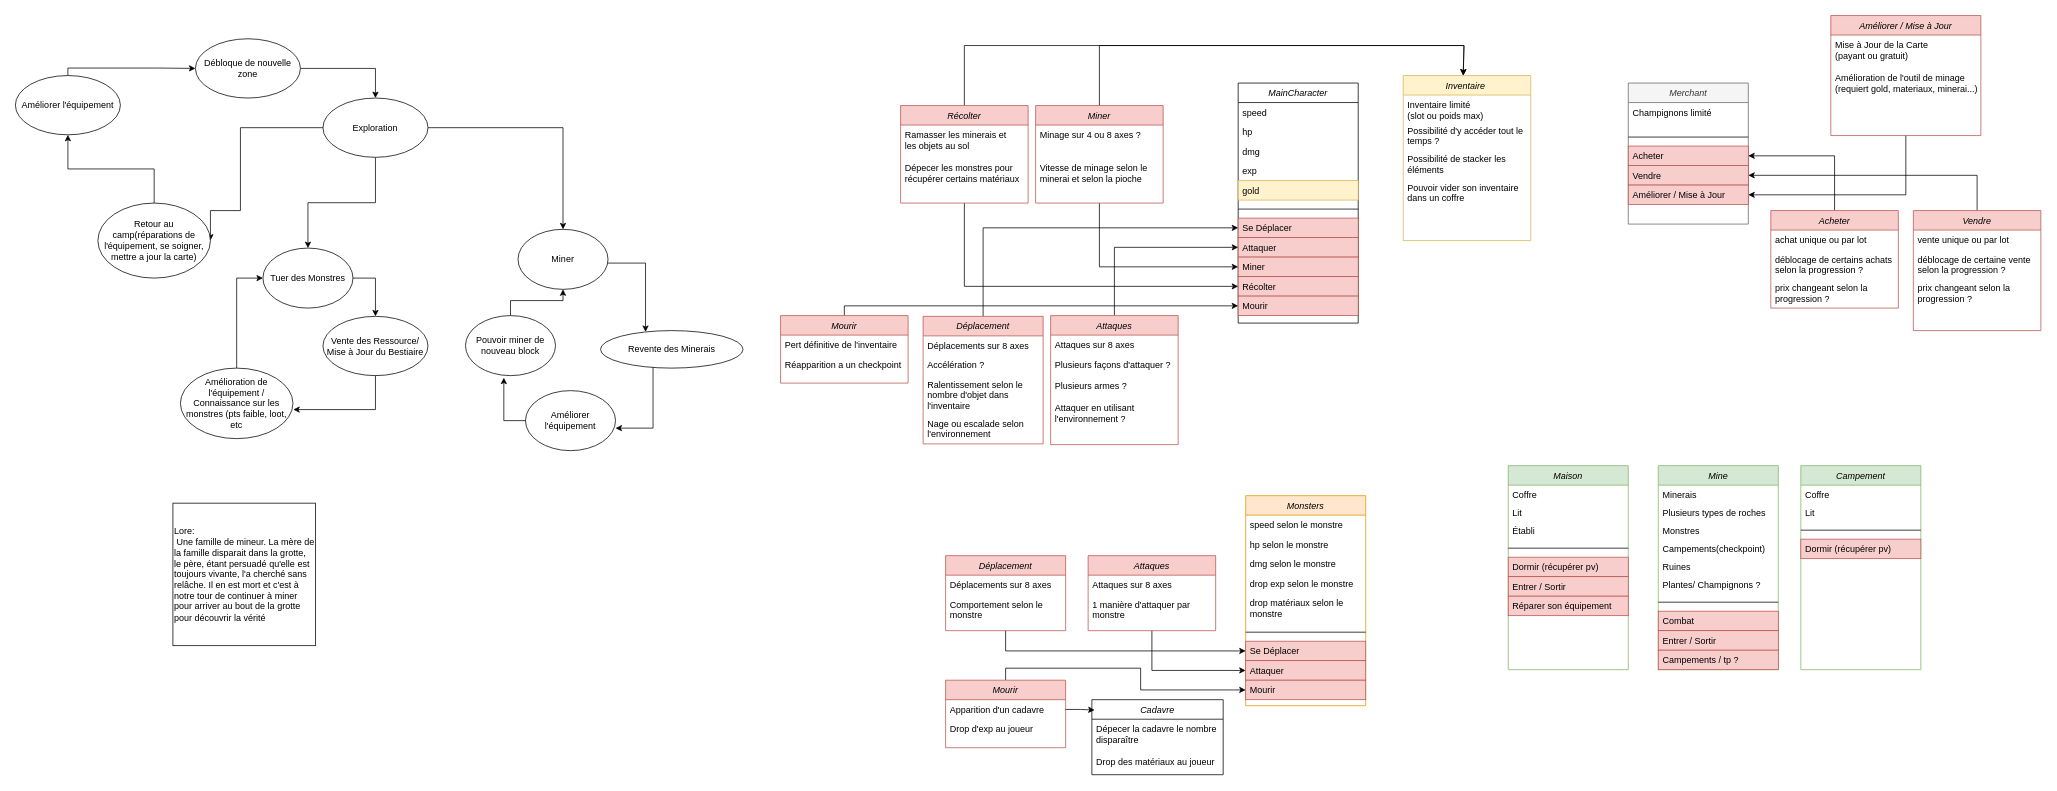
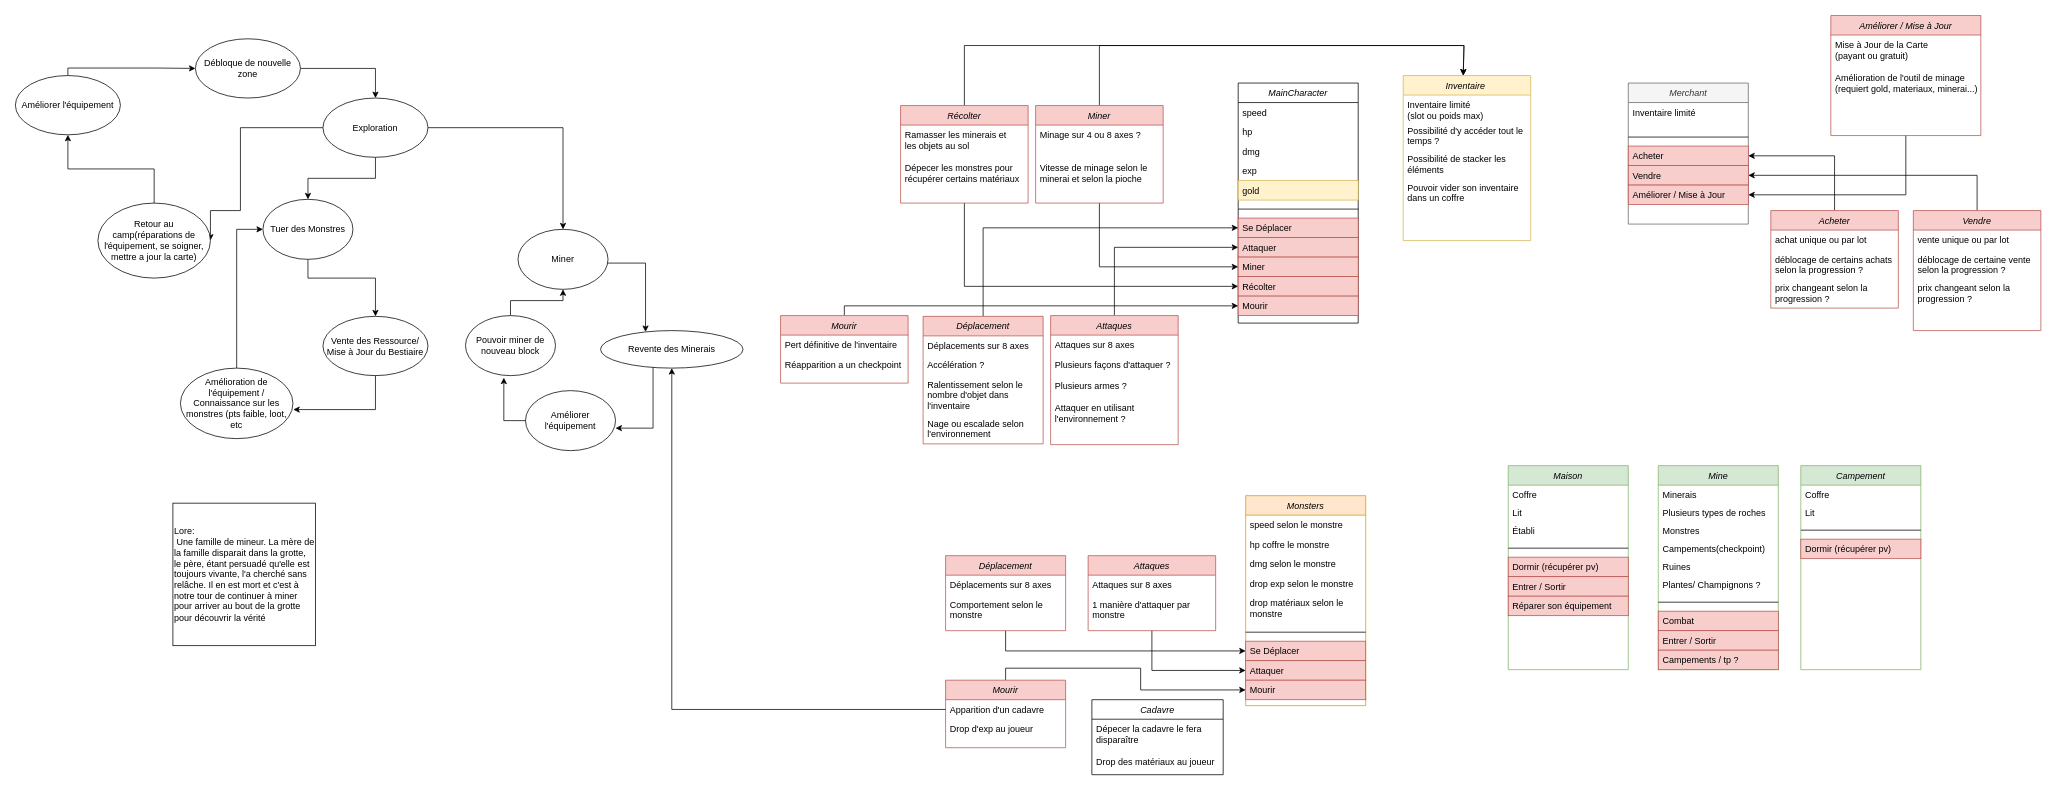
(1672, 113) -> (1669, 113)
(308, 278) -> (308, 229)
(1292, 545) -> (1295, 545)
(1078, 709) -> (672, 677)
(1159, 729) -> (1154, 729)
